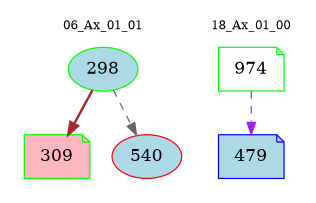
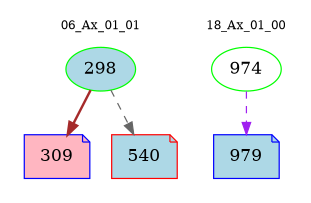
(251, 69) -> (246, 69)
(57, 157) -> (57, 157)
(147, 157) -> (144, 157)
(251, 157) -> (246, 157)
